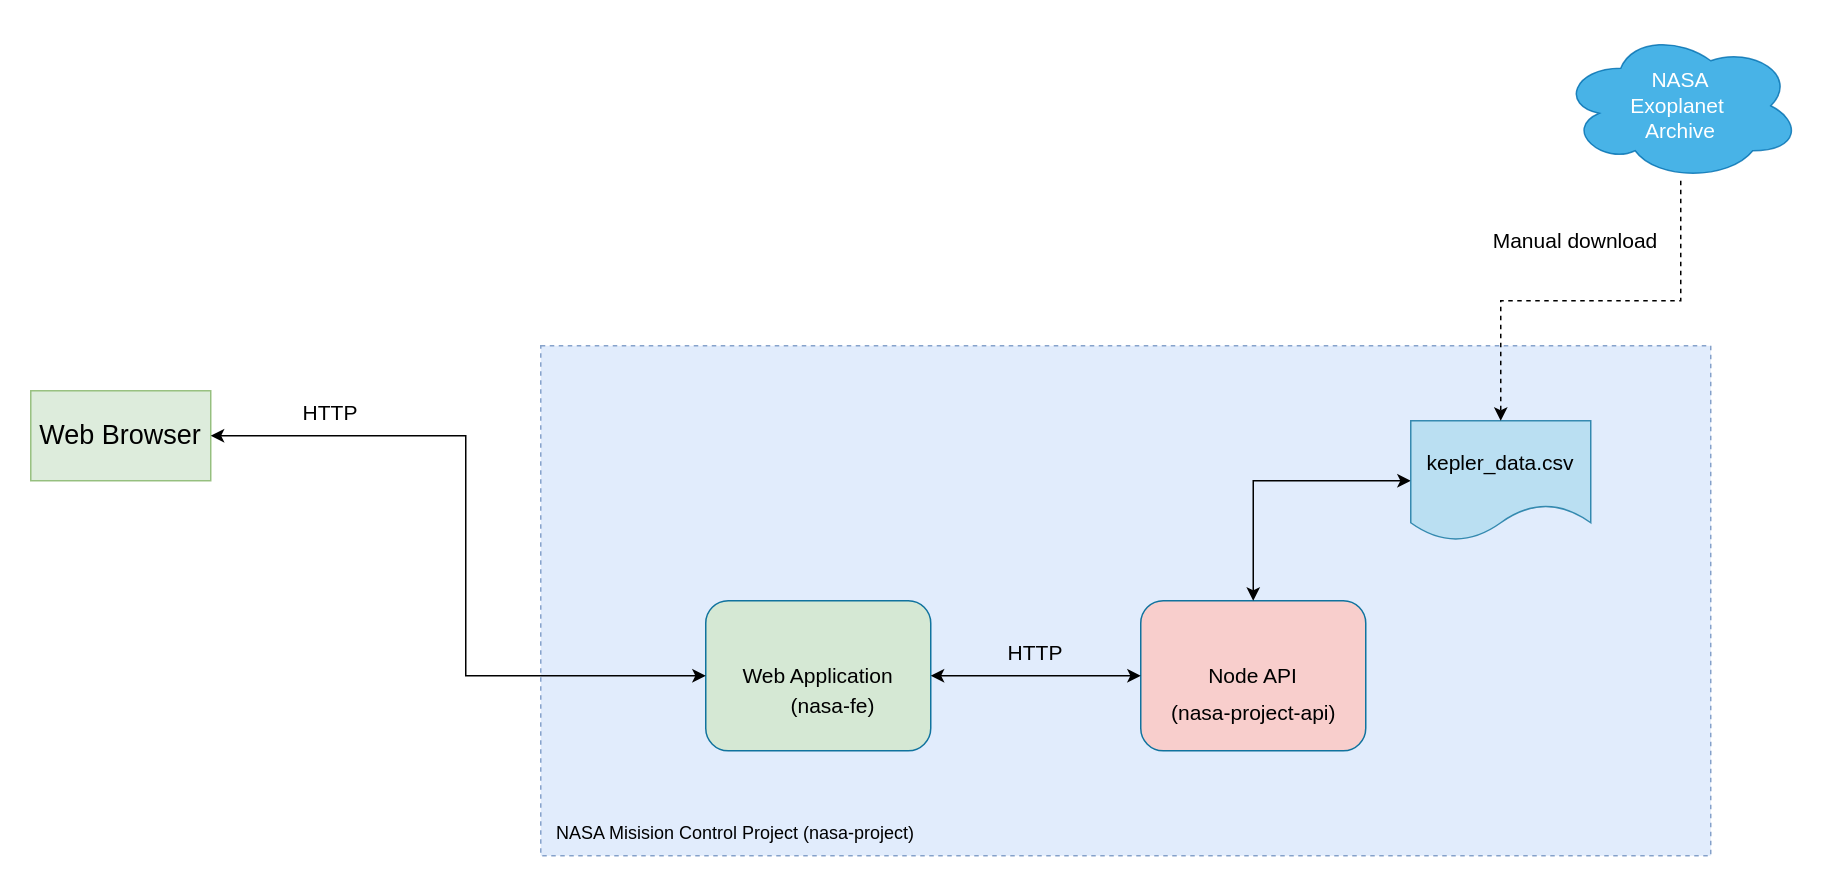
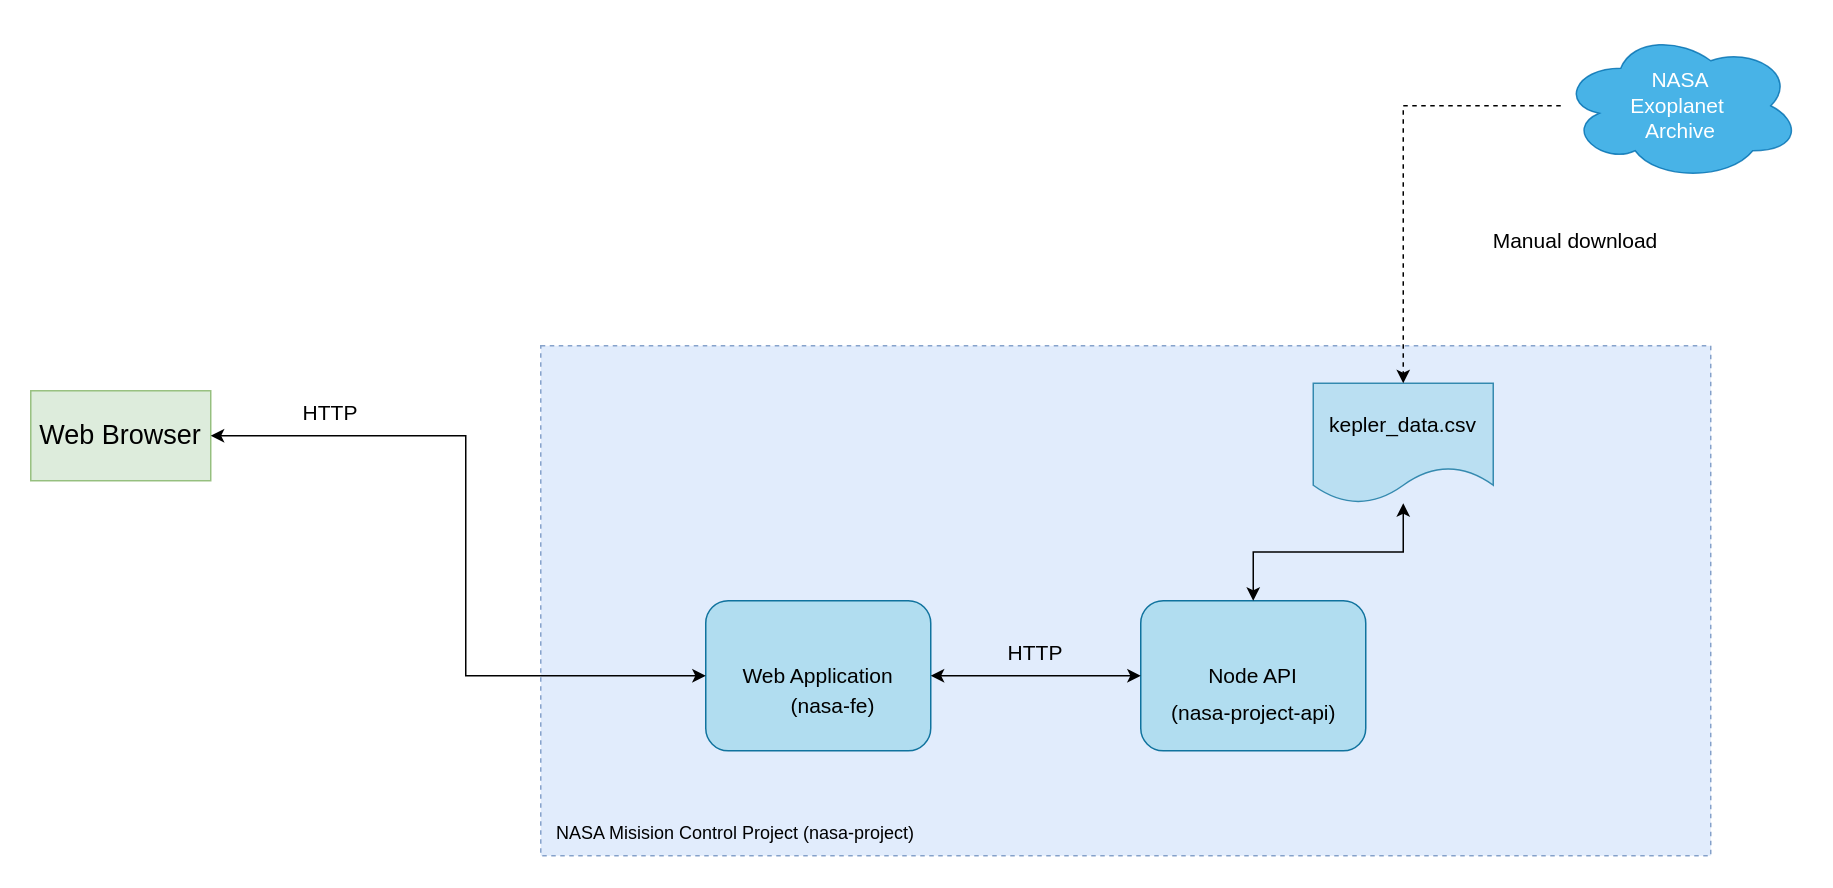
(1501, 481) -> (1403, 443)
(818, 676) -> (818, 676)
(1253, 676) -> (1253, 676)
